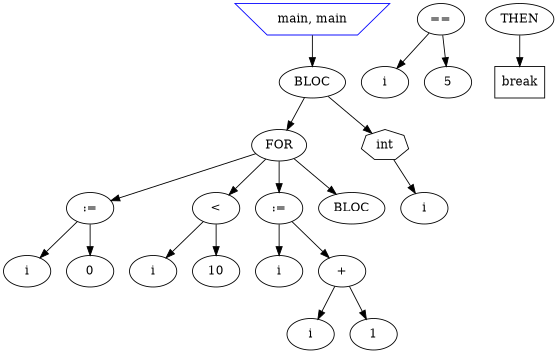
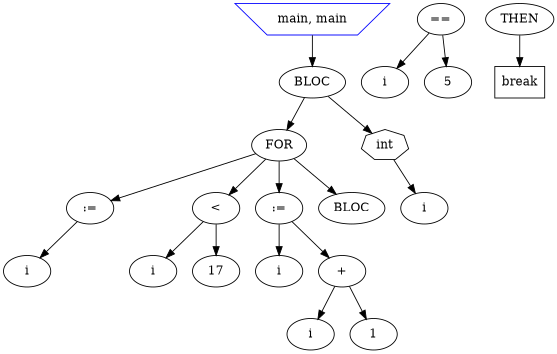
(90, 271) -> none
(216, 271) -> (216, 271)
